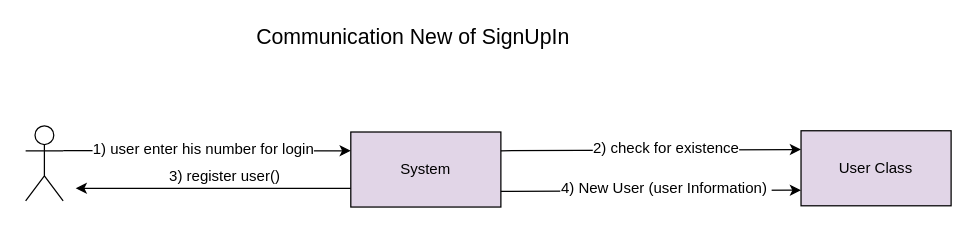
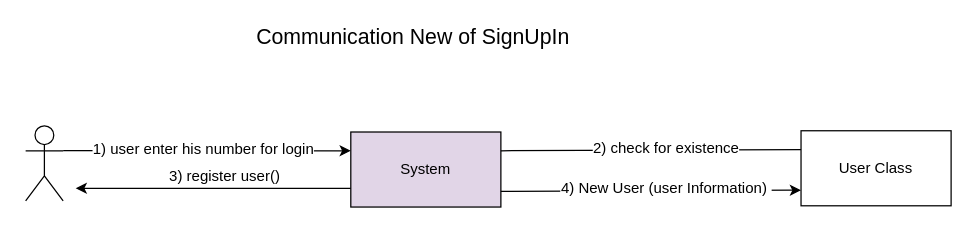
(791, 149) -> (794, 149)
(876, 168) -> (876, 168)
